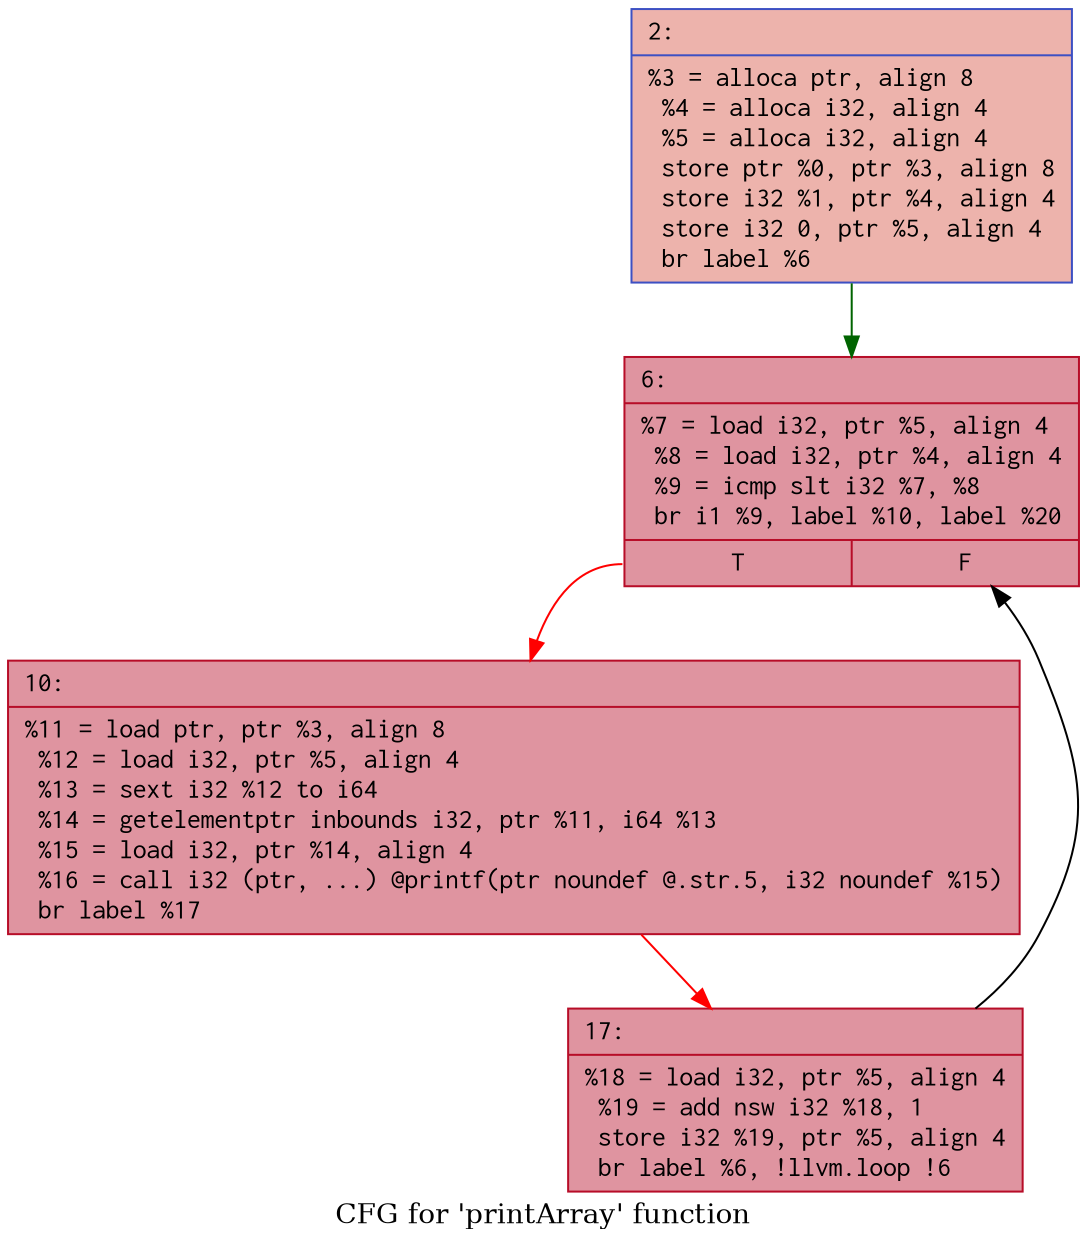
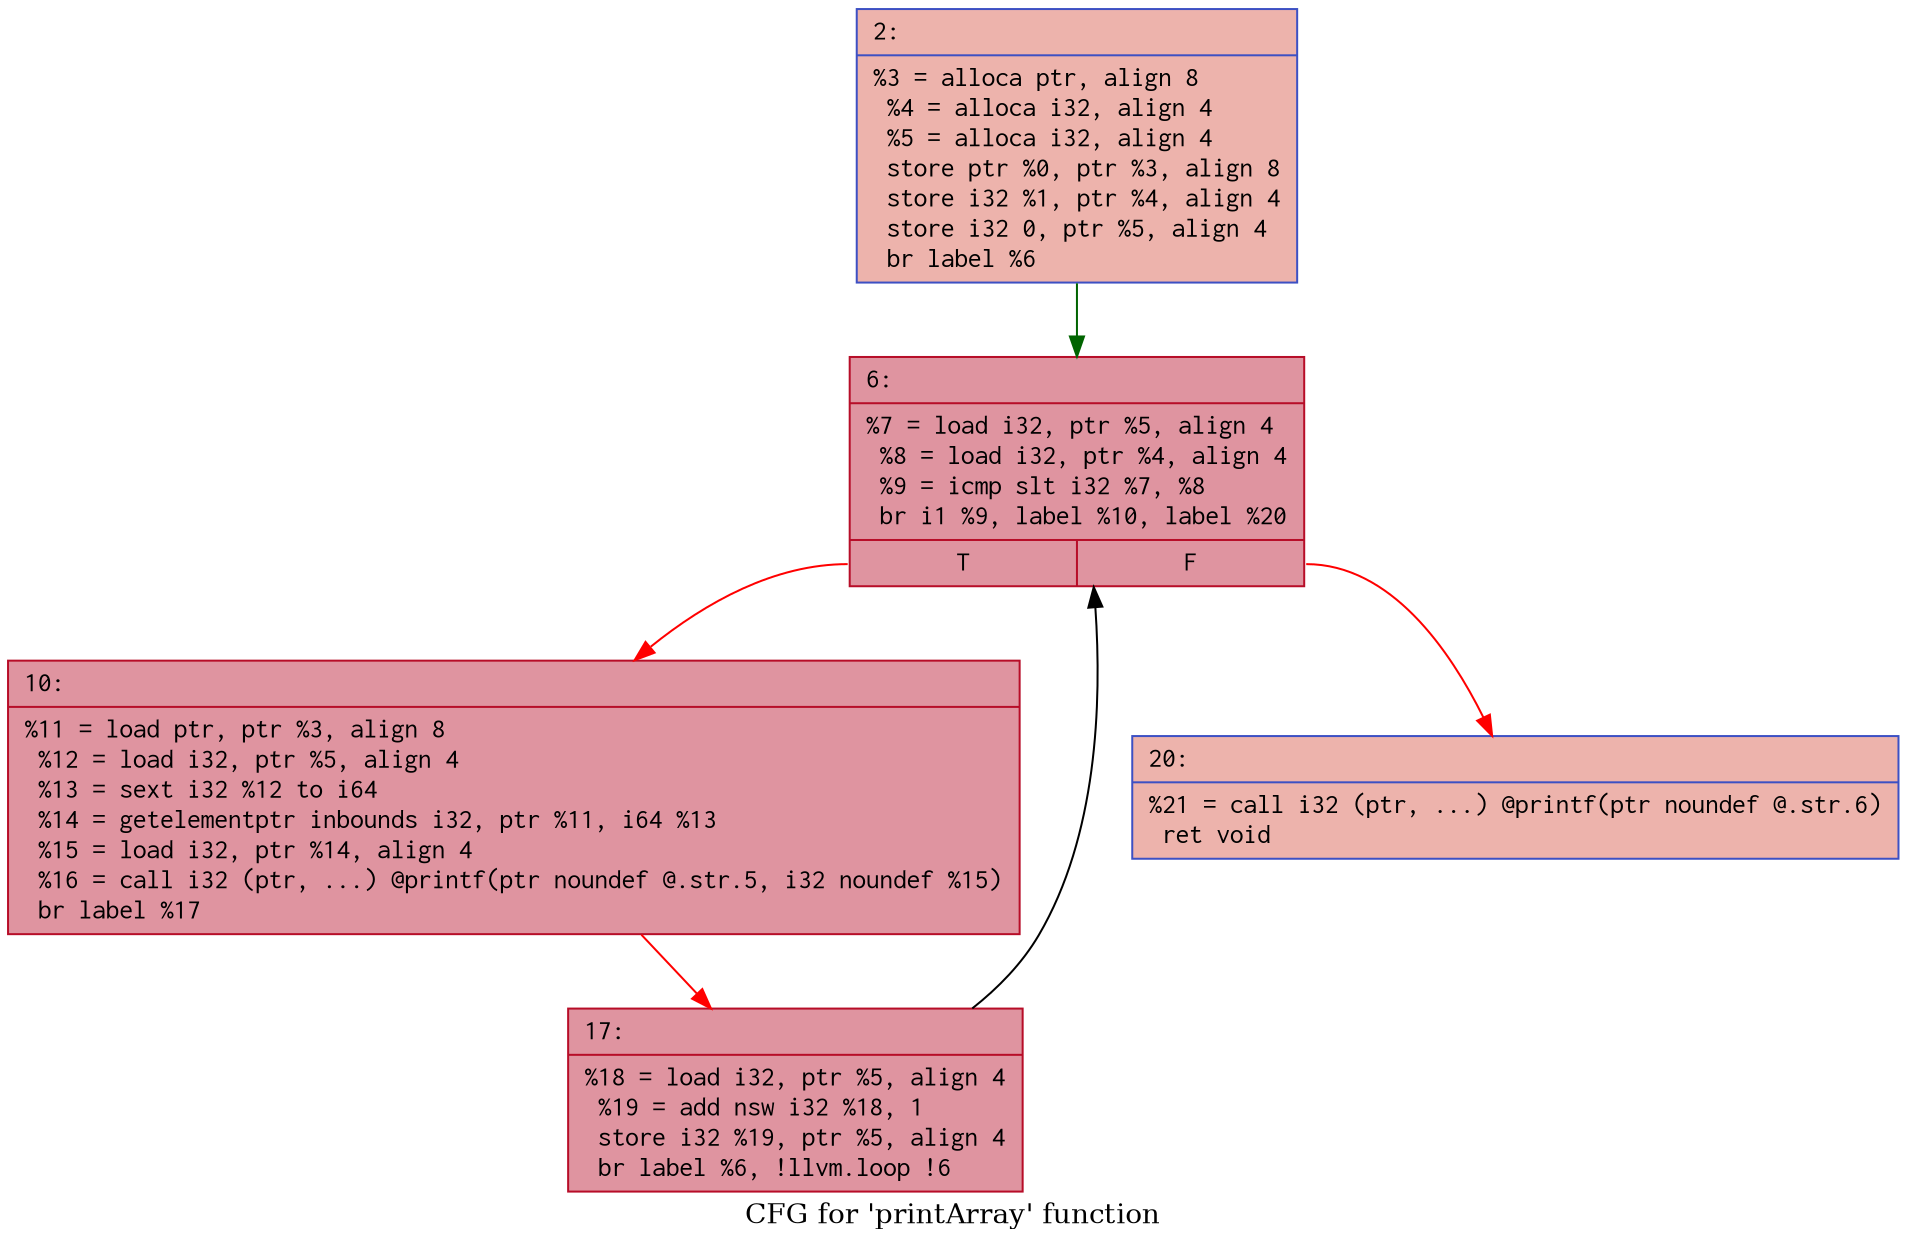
none -> (1515, 797)
